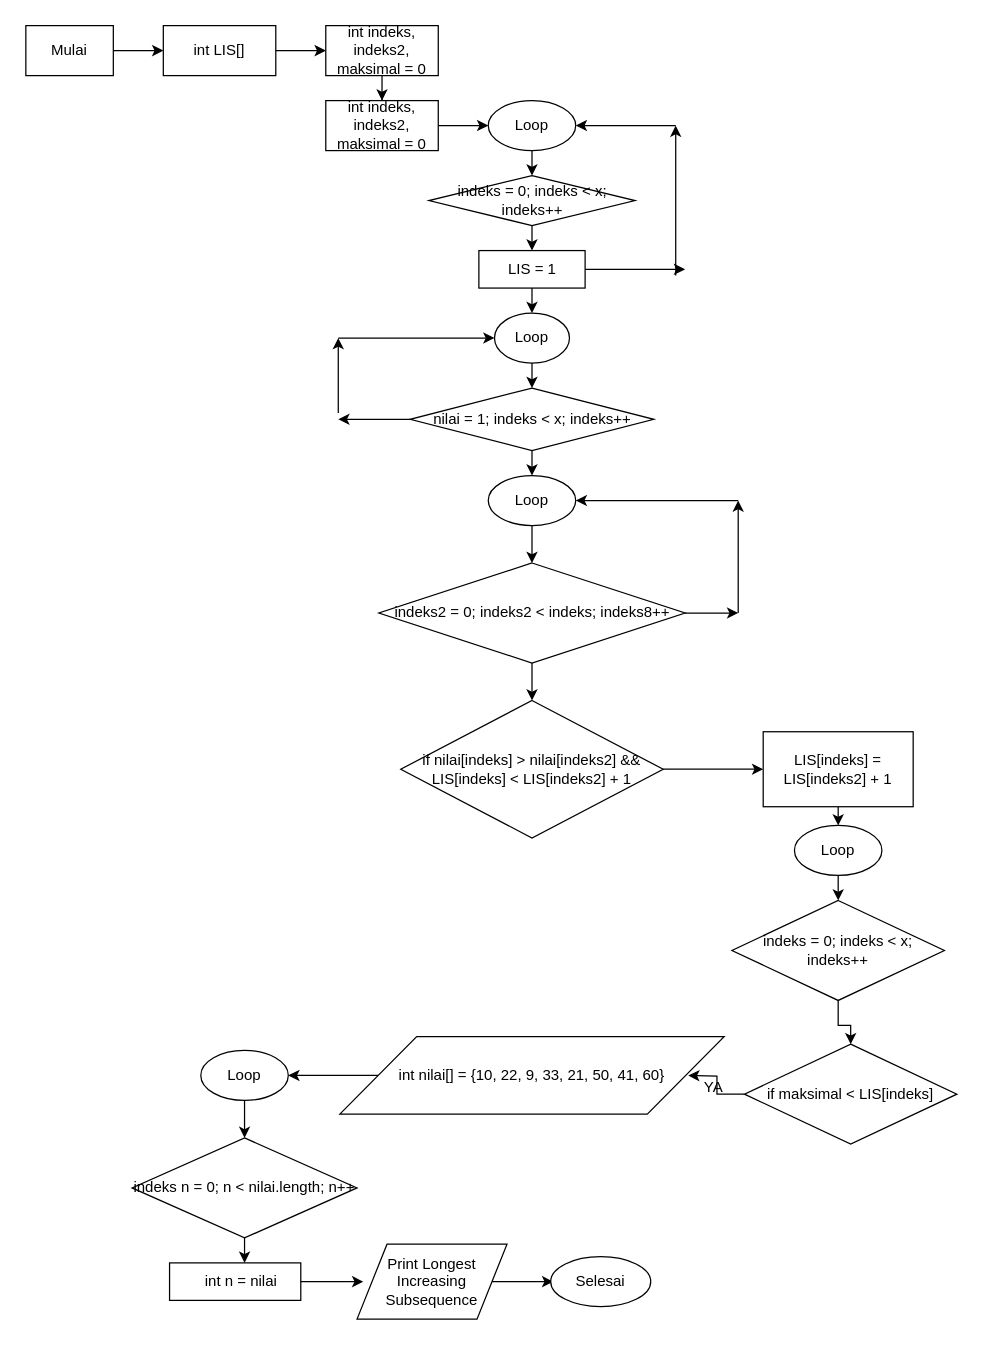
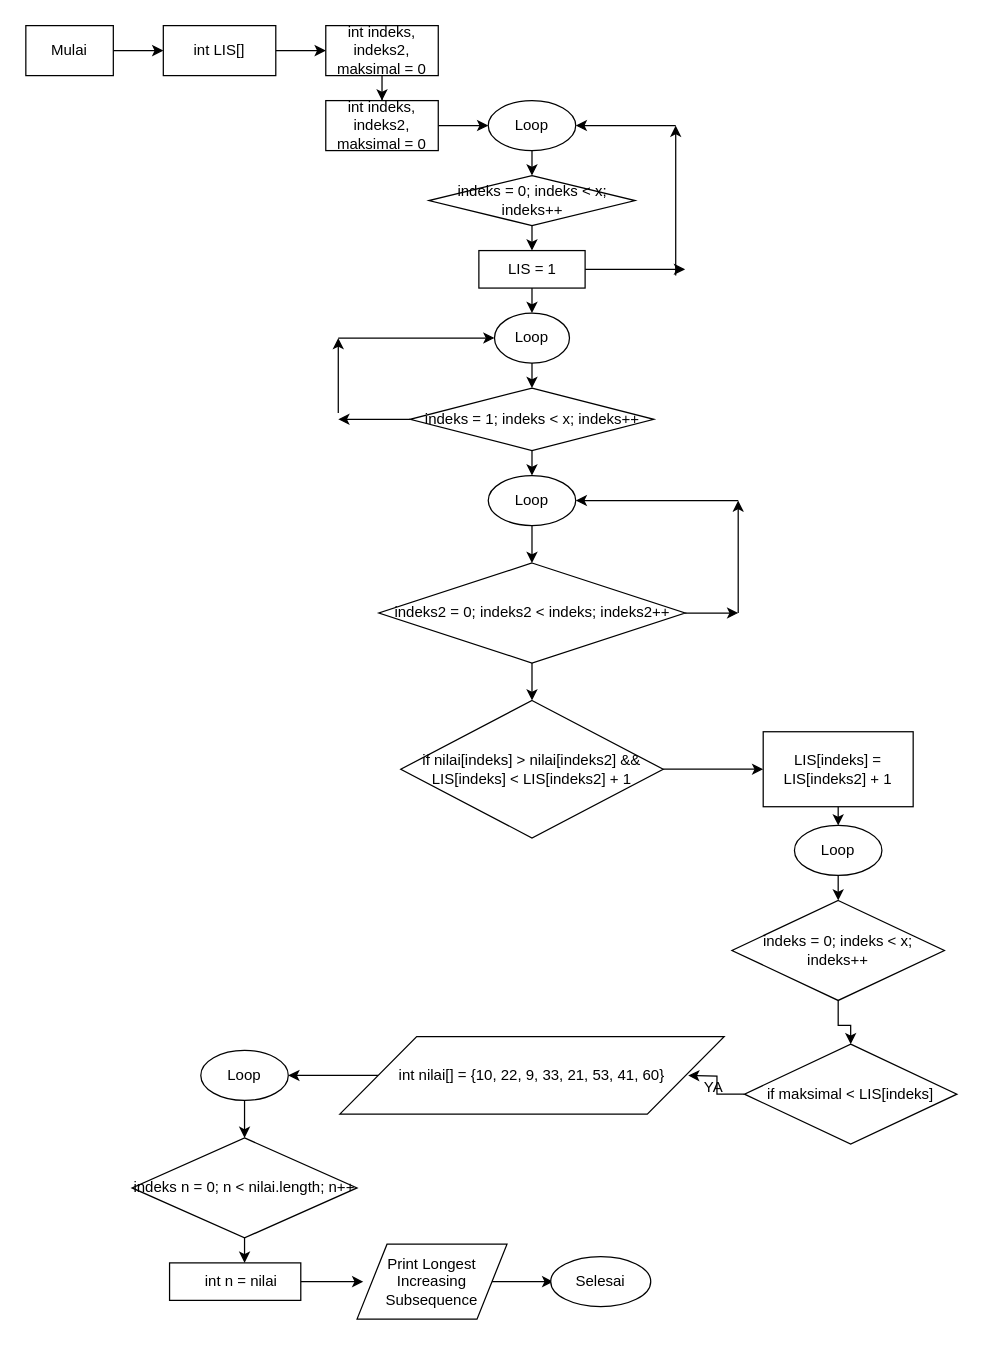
(533, 419) -> (533, 419)
(533, 613) -> (533, 613)
(532, 1076) -> (532, 1076)
